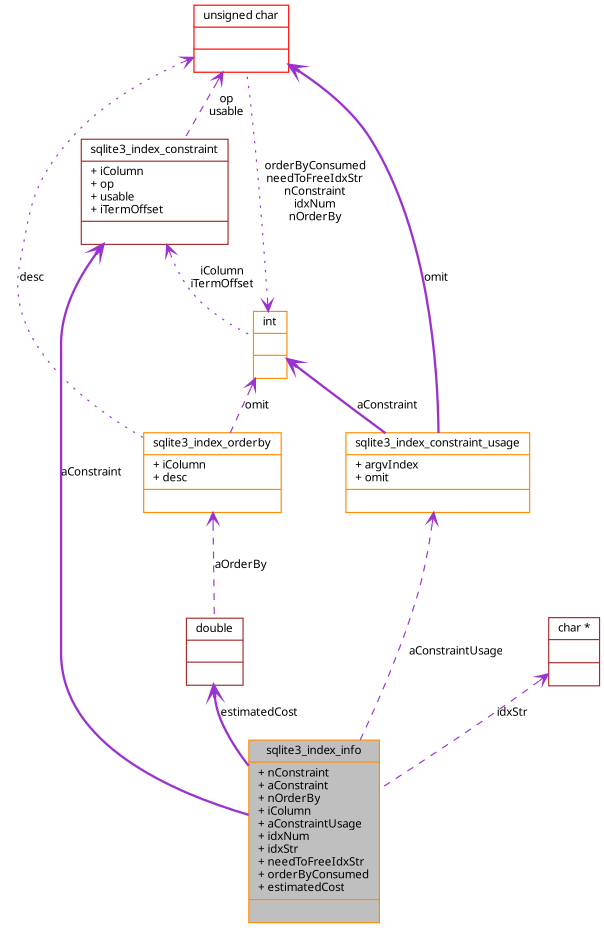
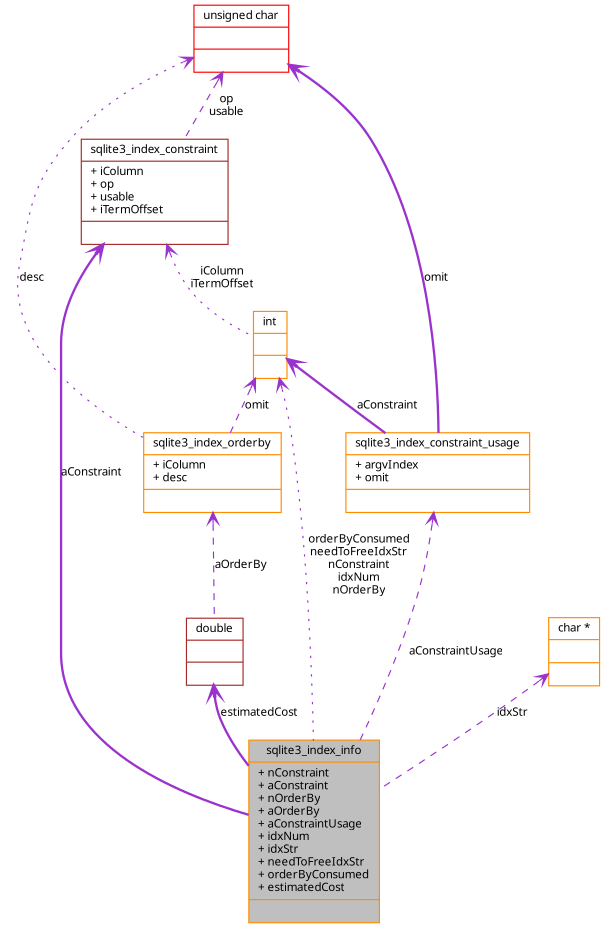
(259, 186) -> (305, 564)
(574, 652) -> (574, 652)
(285, 811) -> (289, 811)
